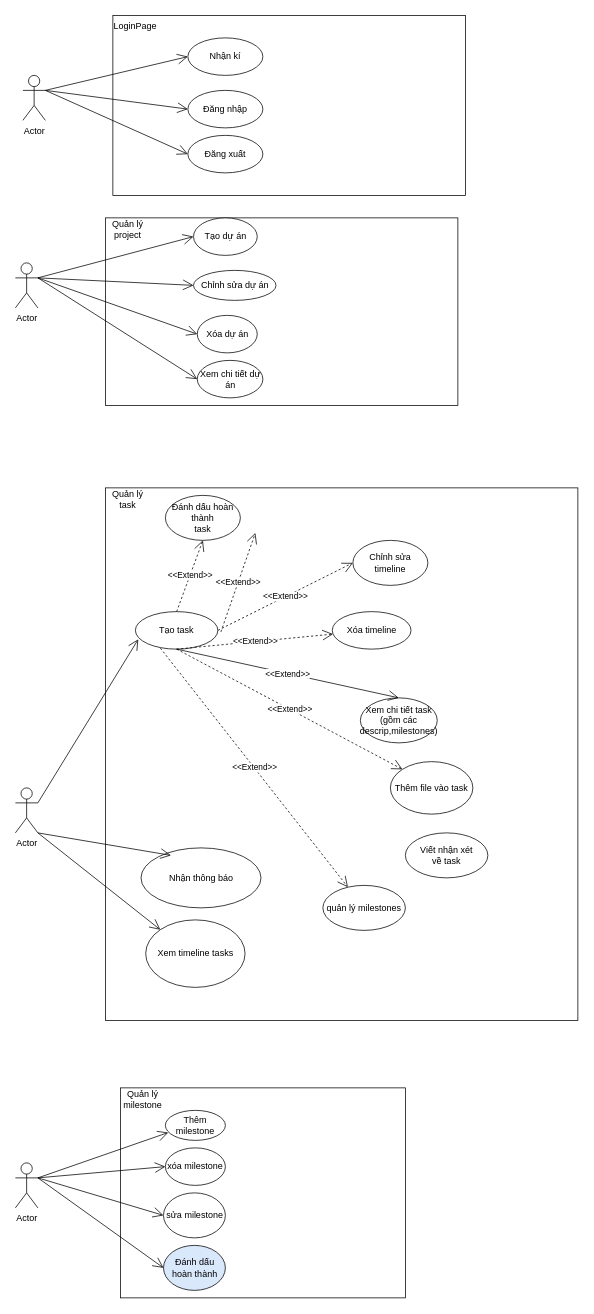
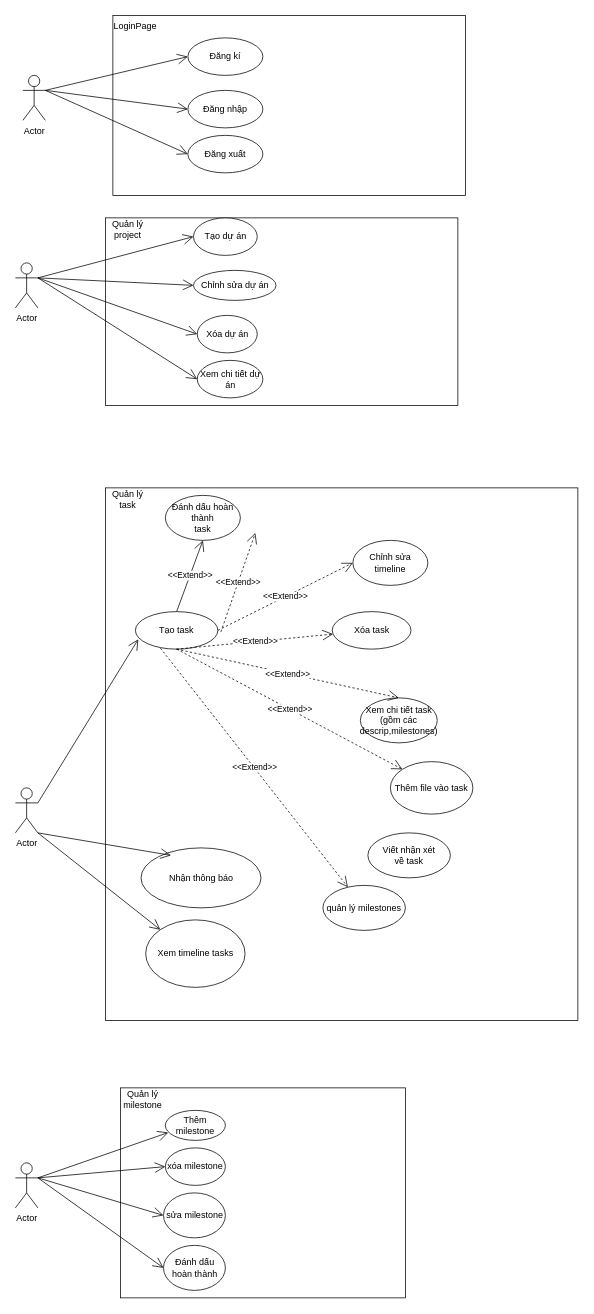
(225, 57) -> (225, 57)
(183, 595) -> (183, 595)
(372, 630) -> (372, 630)
(223, 659) -> (223, 659)
(447, 855) -> (409, 855)
(194, 1268) -> (194, 1268)
